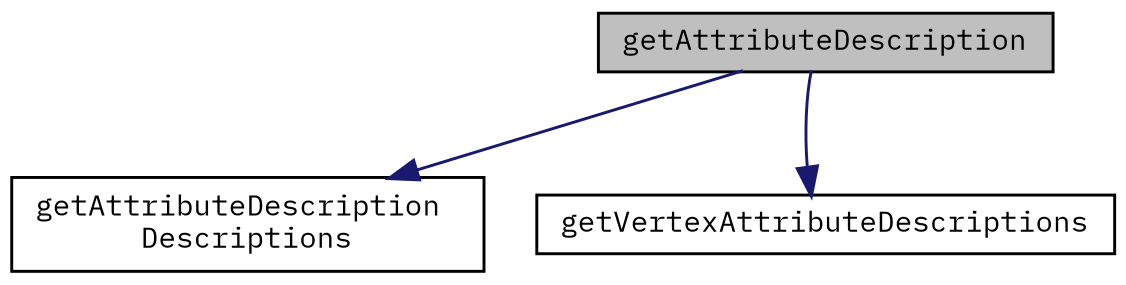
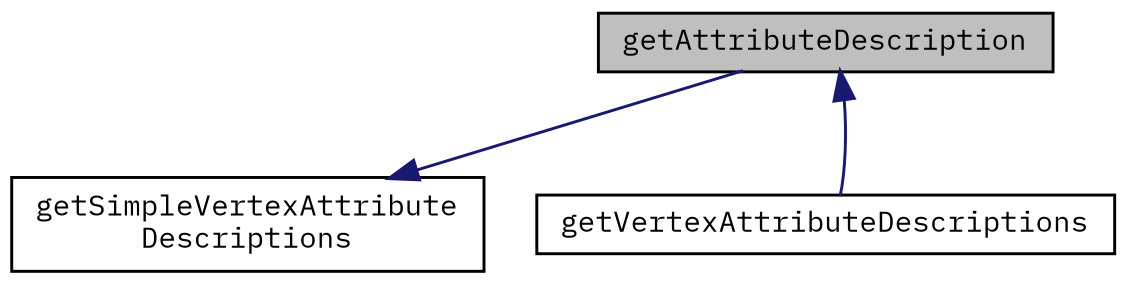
(806, 118) -> (845, 149)
(248, 224) -> (248, 224)
